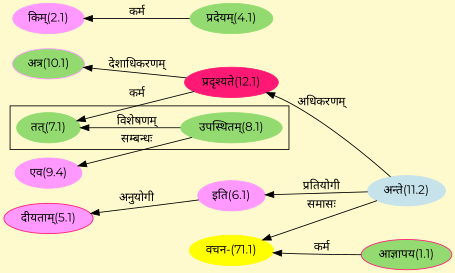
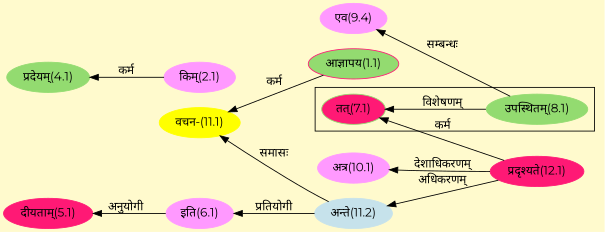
(141, 18) -> (131, 77)
(48, 64) -> (354, 168)
(48, 128) -> (354, 109)
(335, 132) -> (447, 192)
(48, 218) -> (48, 213)
(231, 250) -> (200, 123)
